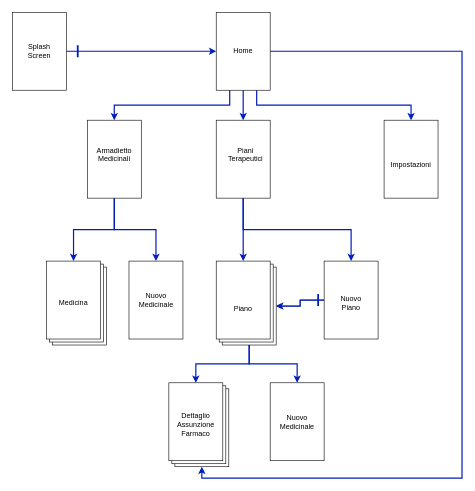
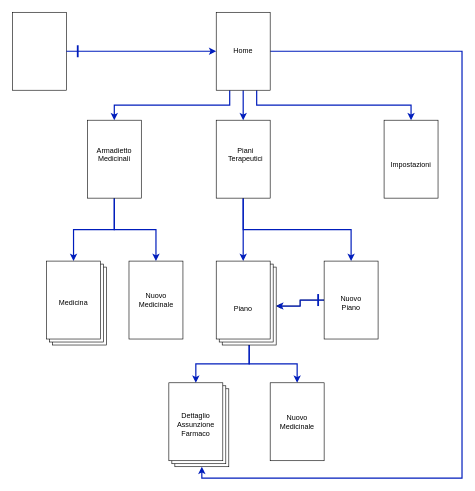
(39, 51) -> none
